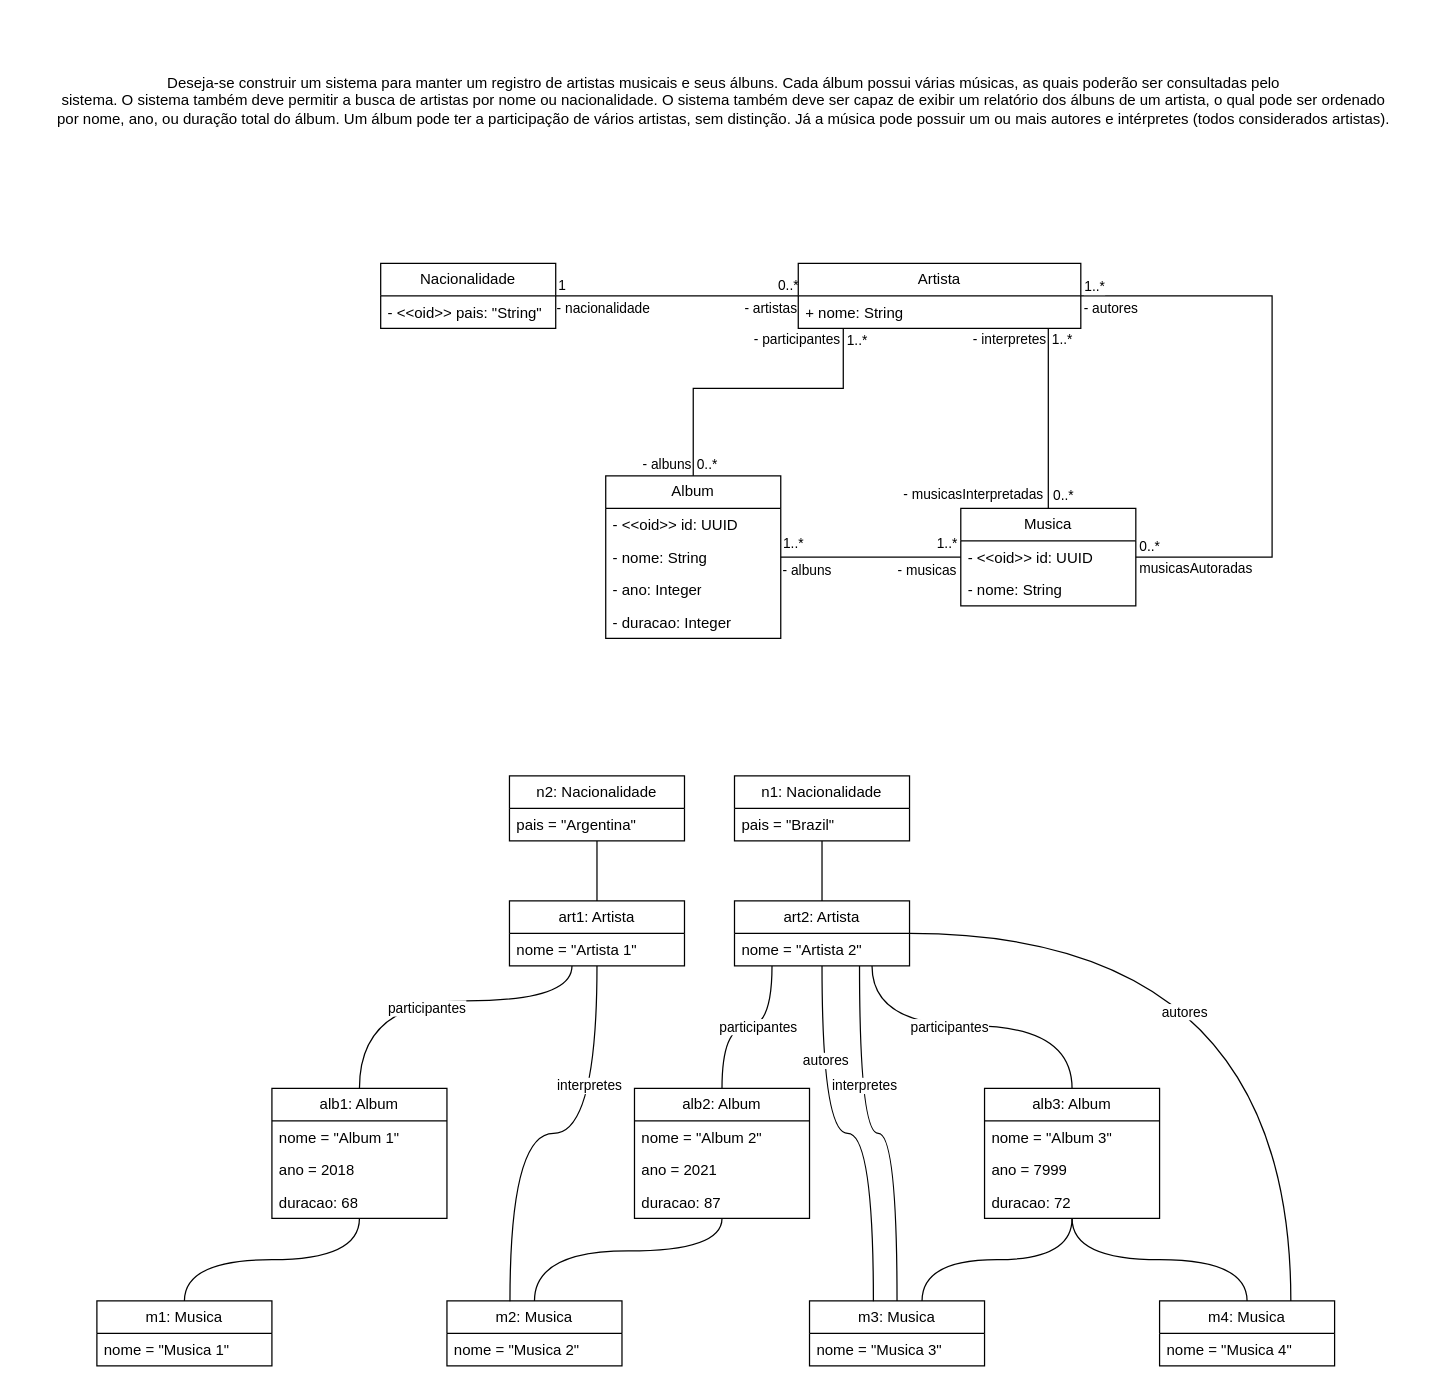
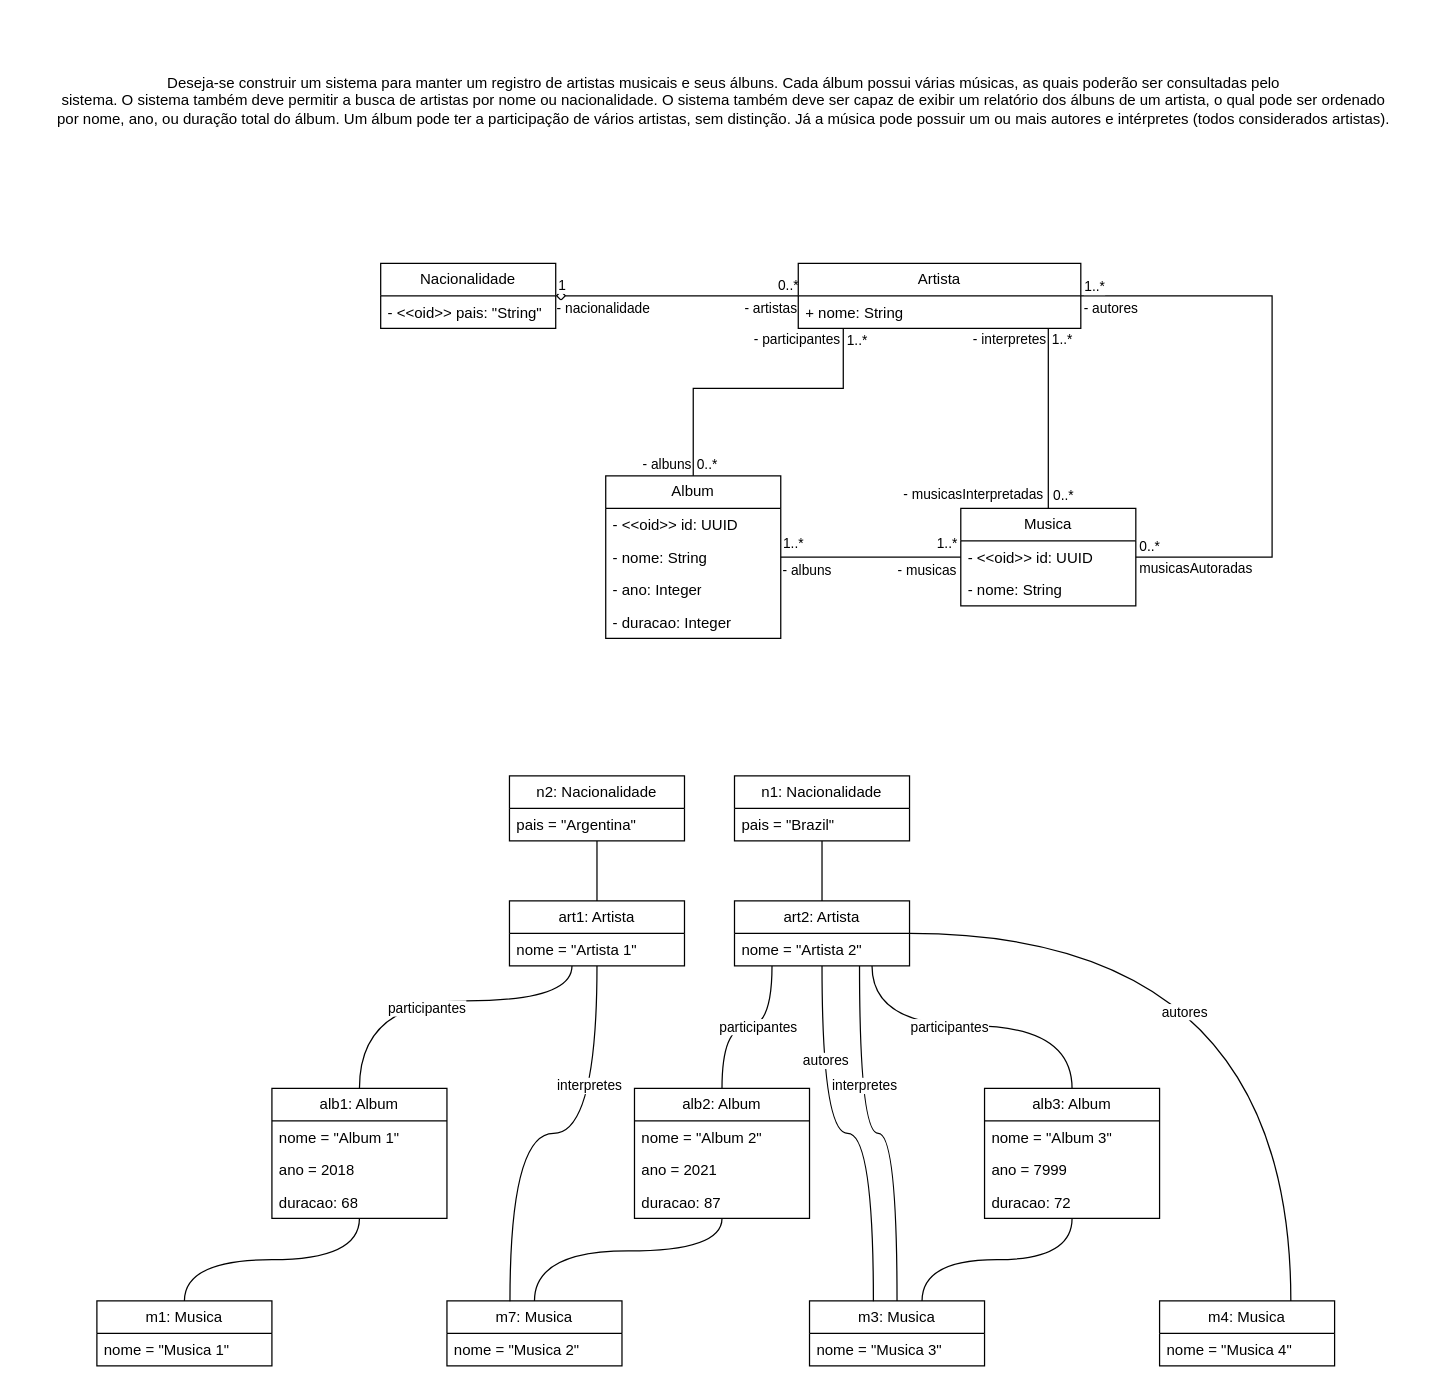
(561, 296) -> (566, 296)
(1162, 1259) -> none
(534, 1317) -> (534, 1317)
